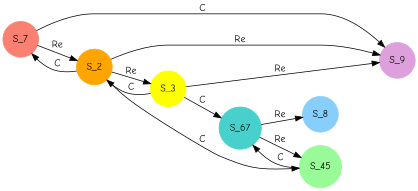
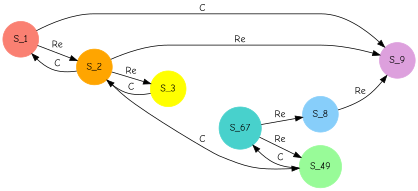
(21, 39) -> (21, 39)
(279, 75) -> (362, 99)
(199, 106) -> none
(320, 167) -> (320, 167)
